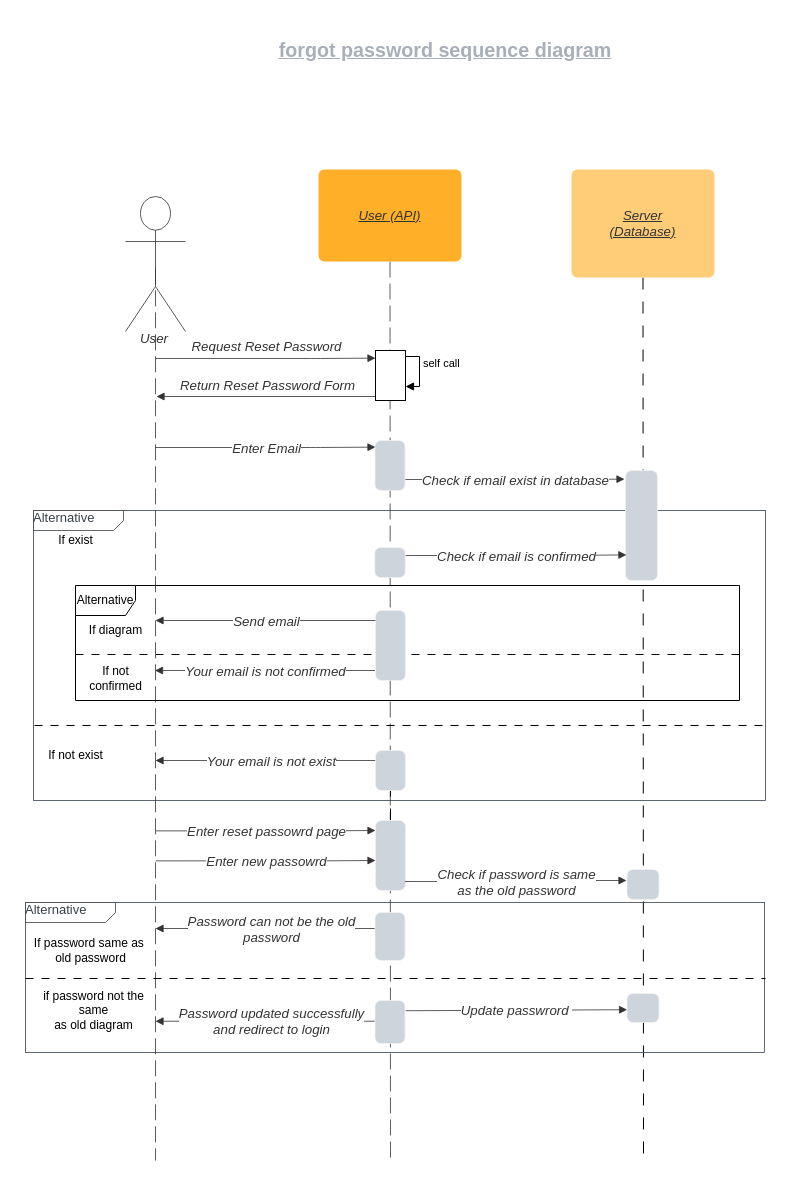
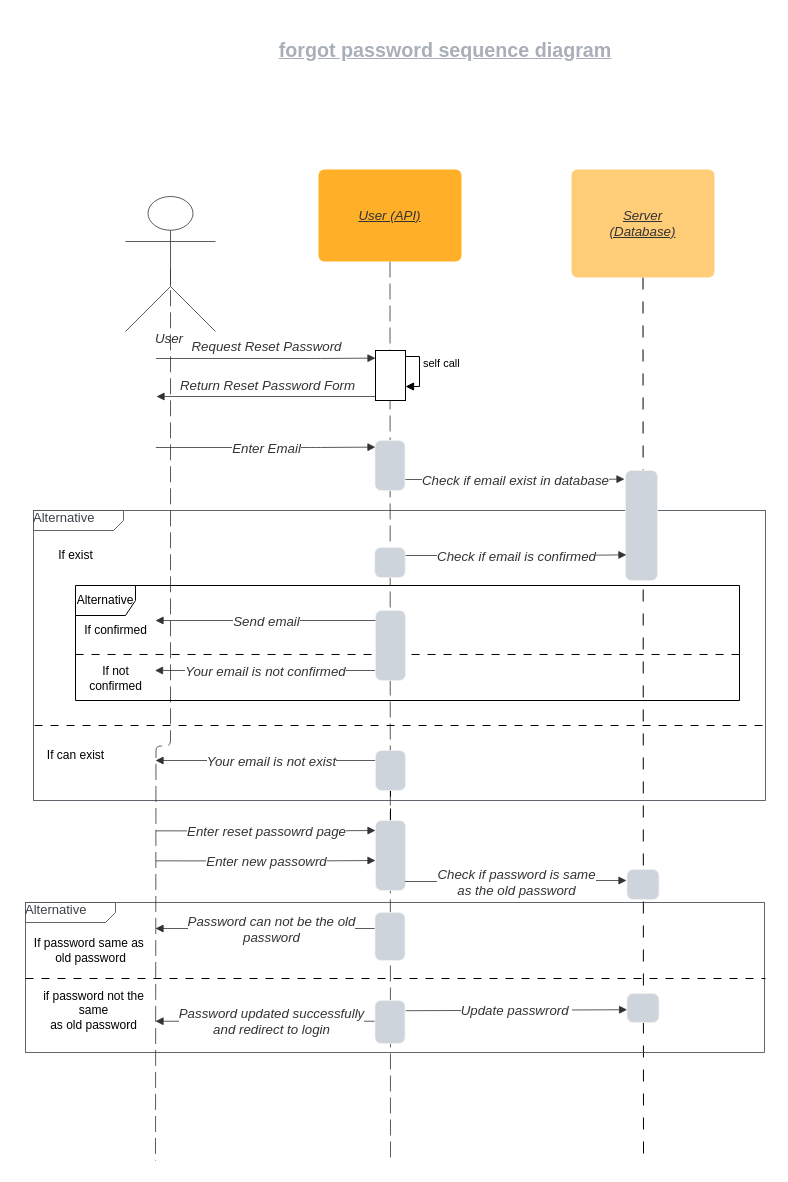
(156, 264) -> (171, 264)
(76, 541) -> (76, 556)
(116, 631) -> (116, 631)
(76, 756) -> (76, 756)
(94, 1011) -> (94, 1011)
